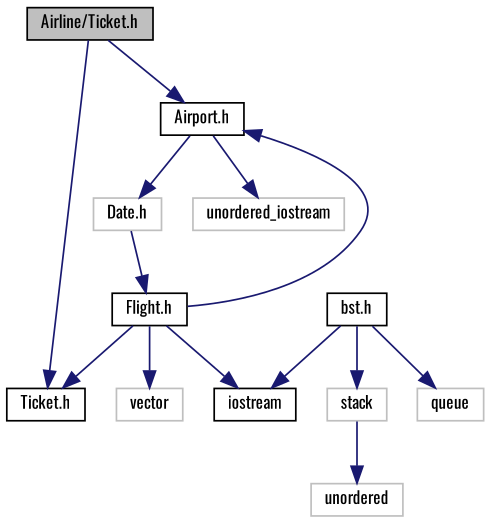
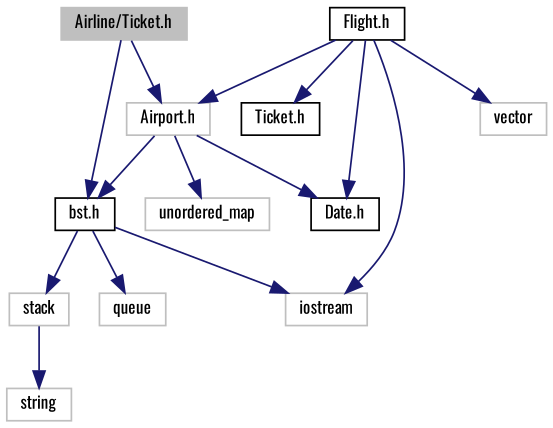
(90, 24) -> (124, 24)
(202, 119) -> (168, 119)
none -> (132, 160)
(69, 205) -> (106, 111)
(128, 214) -> (345, 214)
(269, 214) -> (207, 214)
(137, 253) -> (357, 111)
(255, 405) -> (326, 309)
(357, 500) -> (39, 405)
